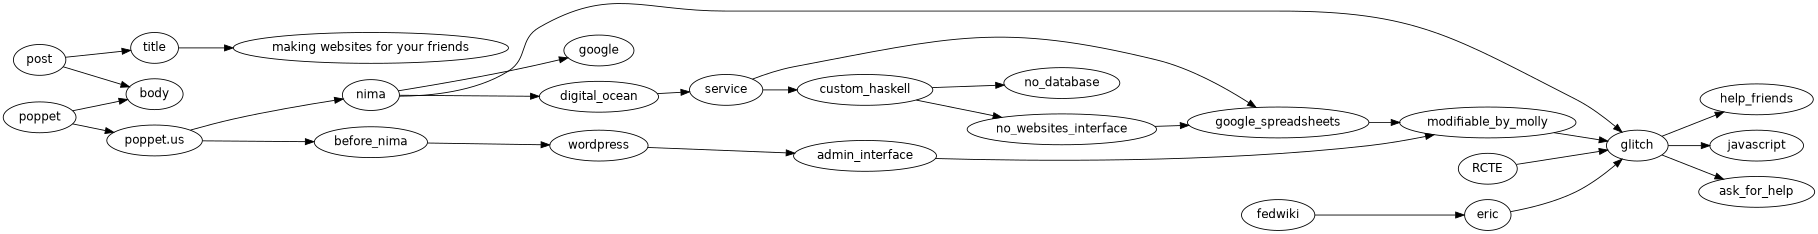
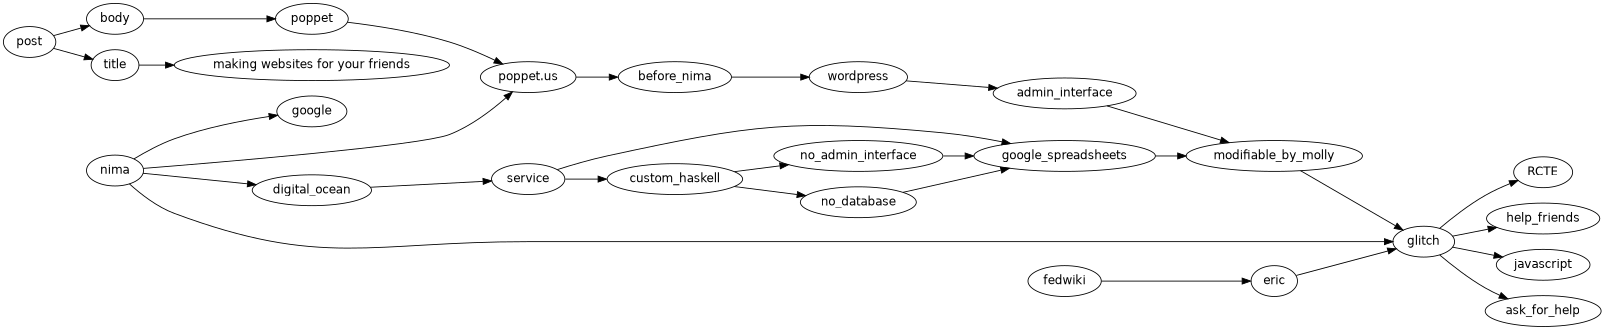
(96, 106) -> (205, 19)
(262, 113) -> (330, 152)
(1062, 129) -> (858, 156)
(1558, 158) -> (1473, 203)
none -> (952, 181)
